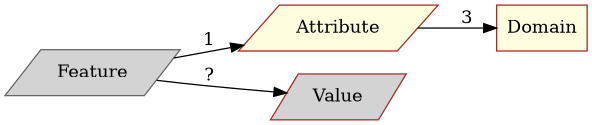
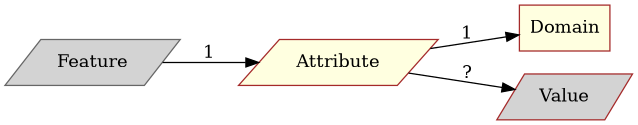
(467, 18) -> (467, 34)
(215, 87) -> (455, 80)
